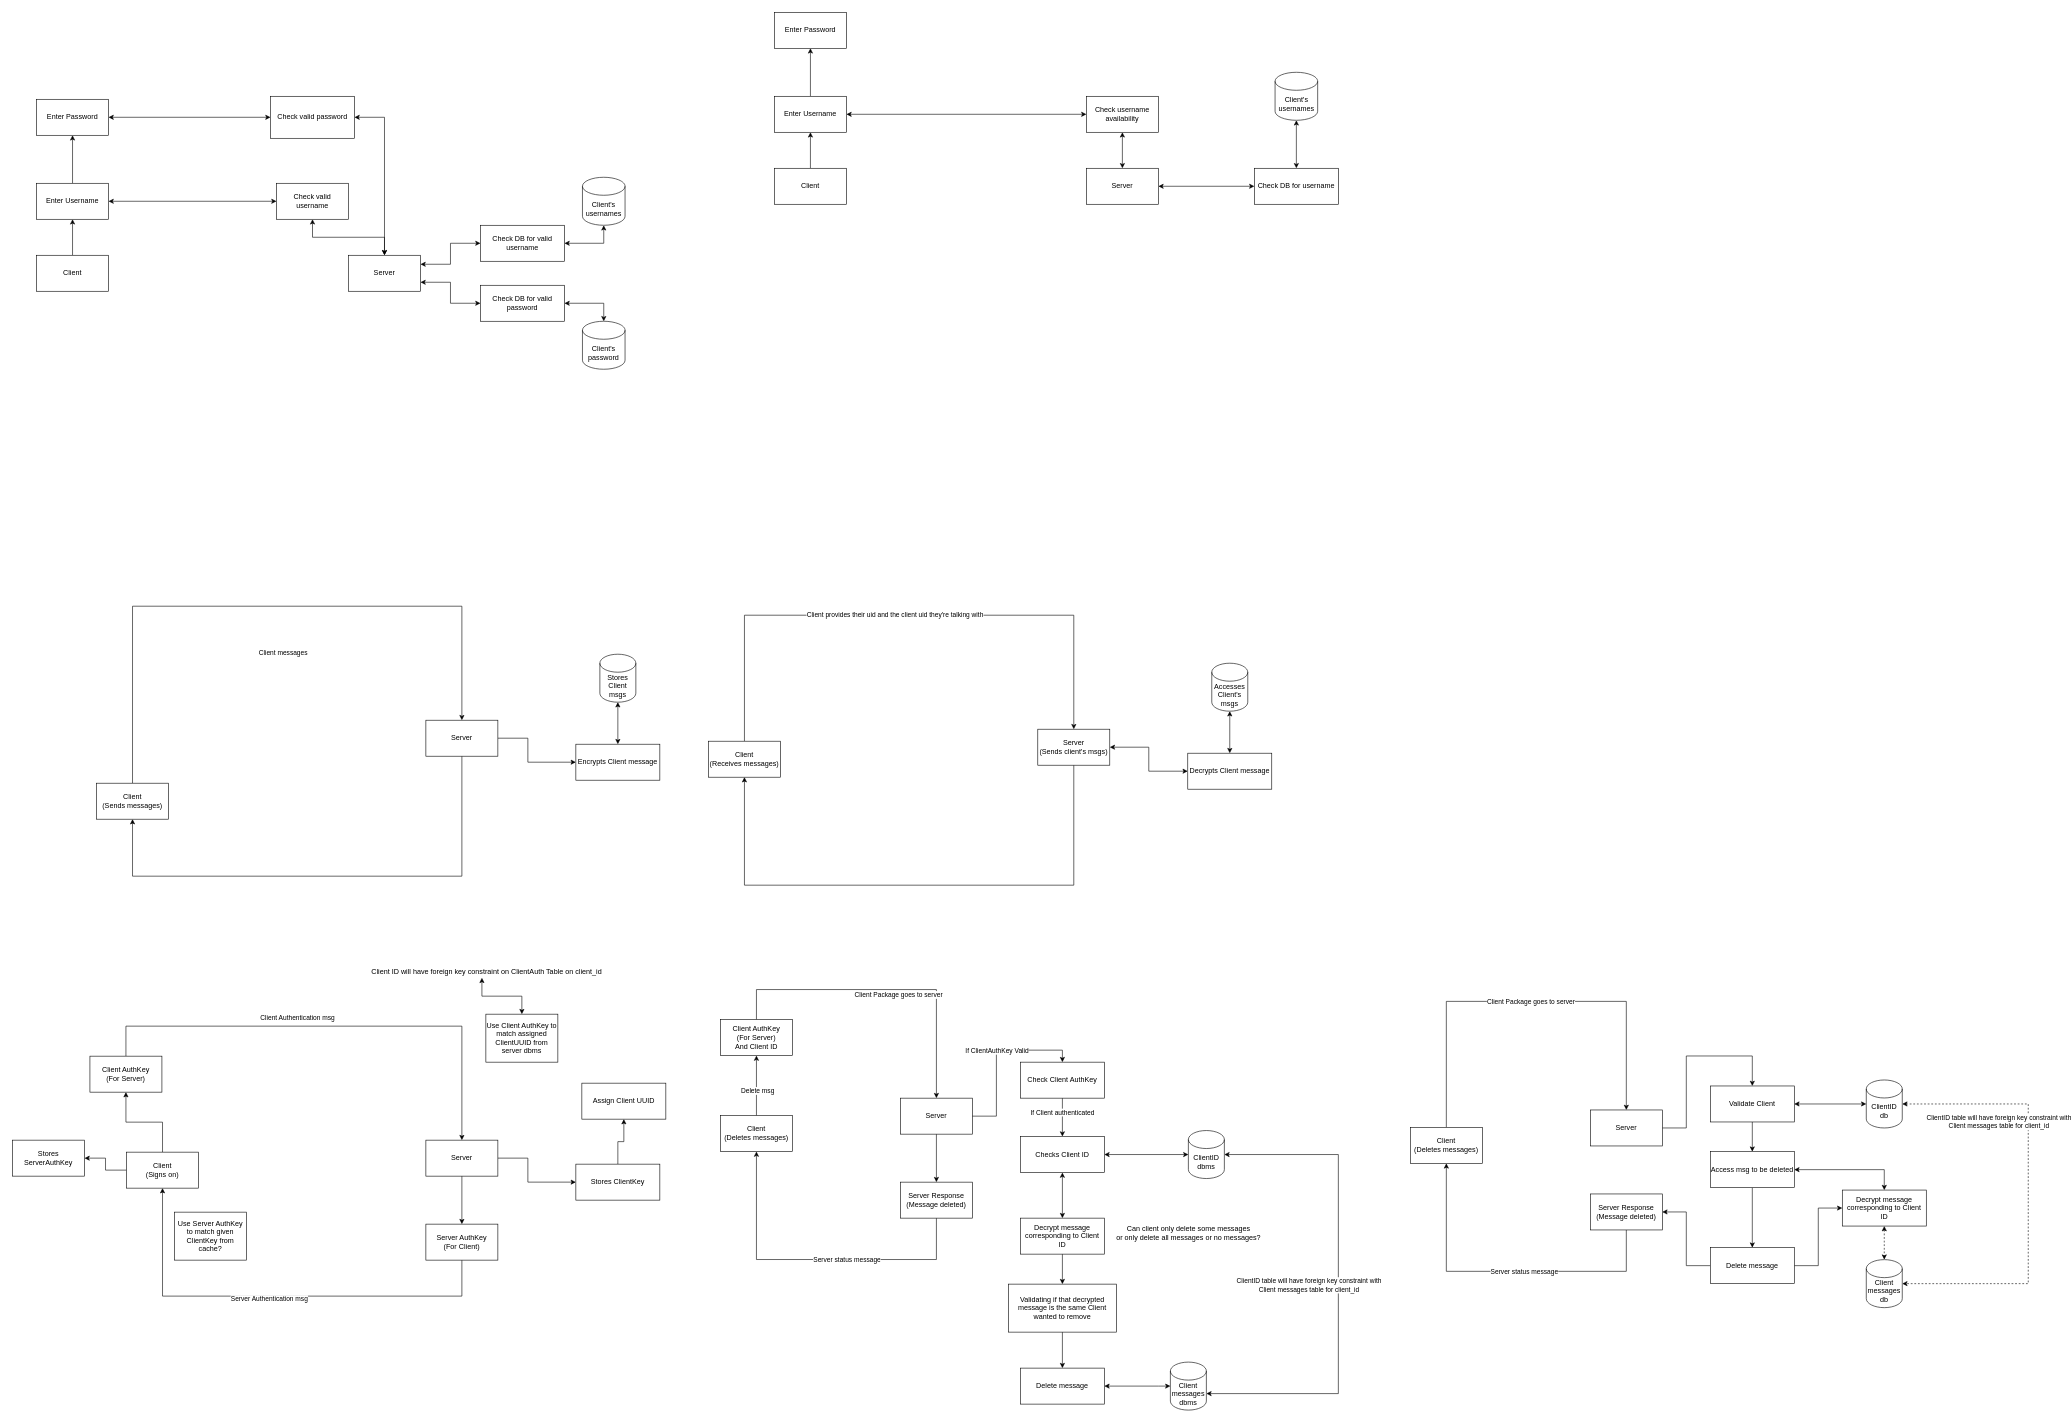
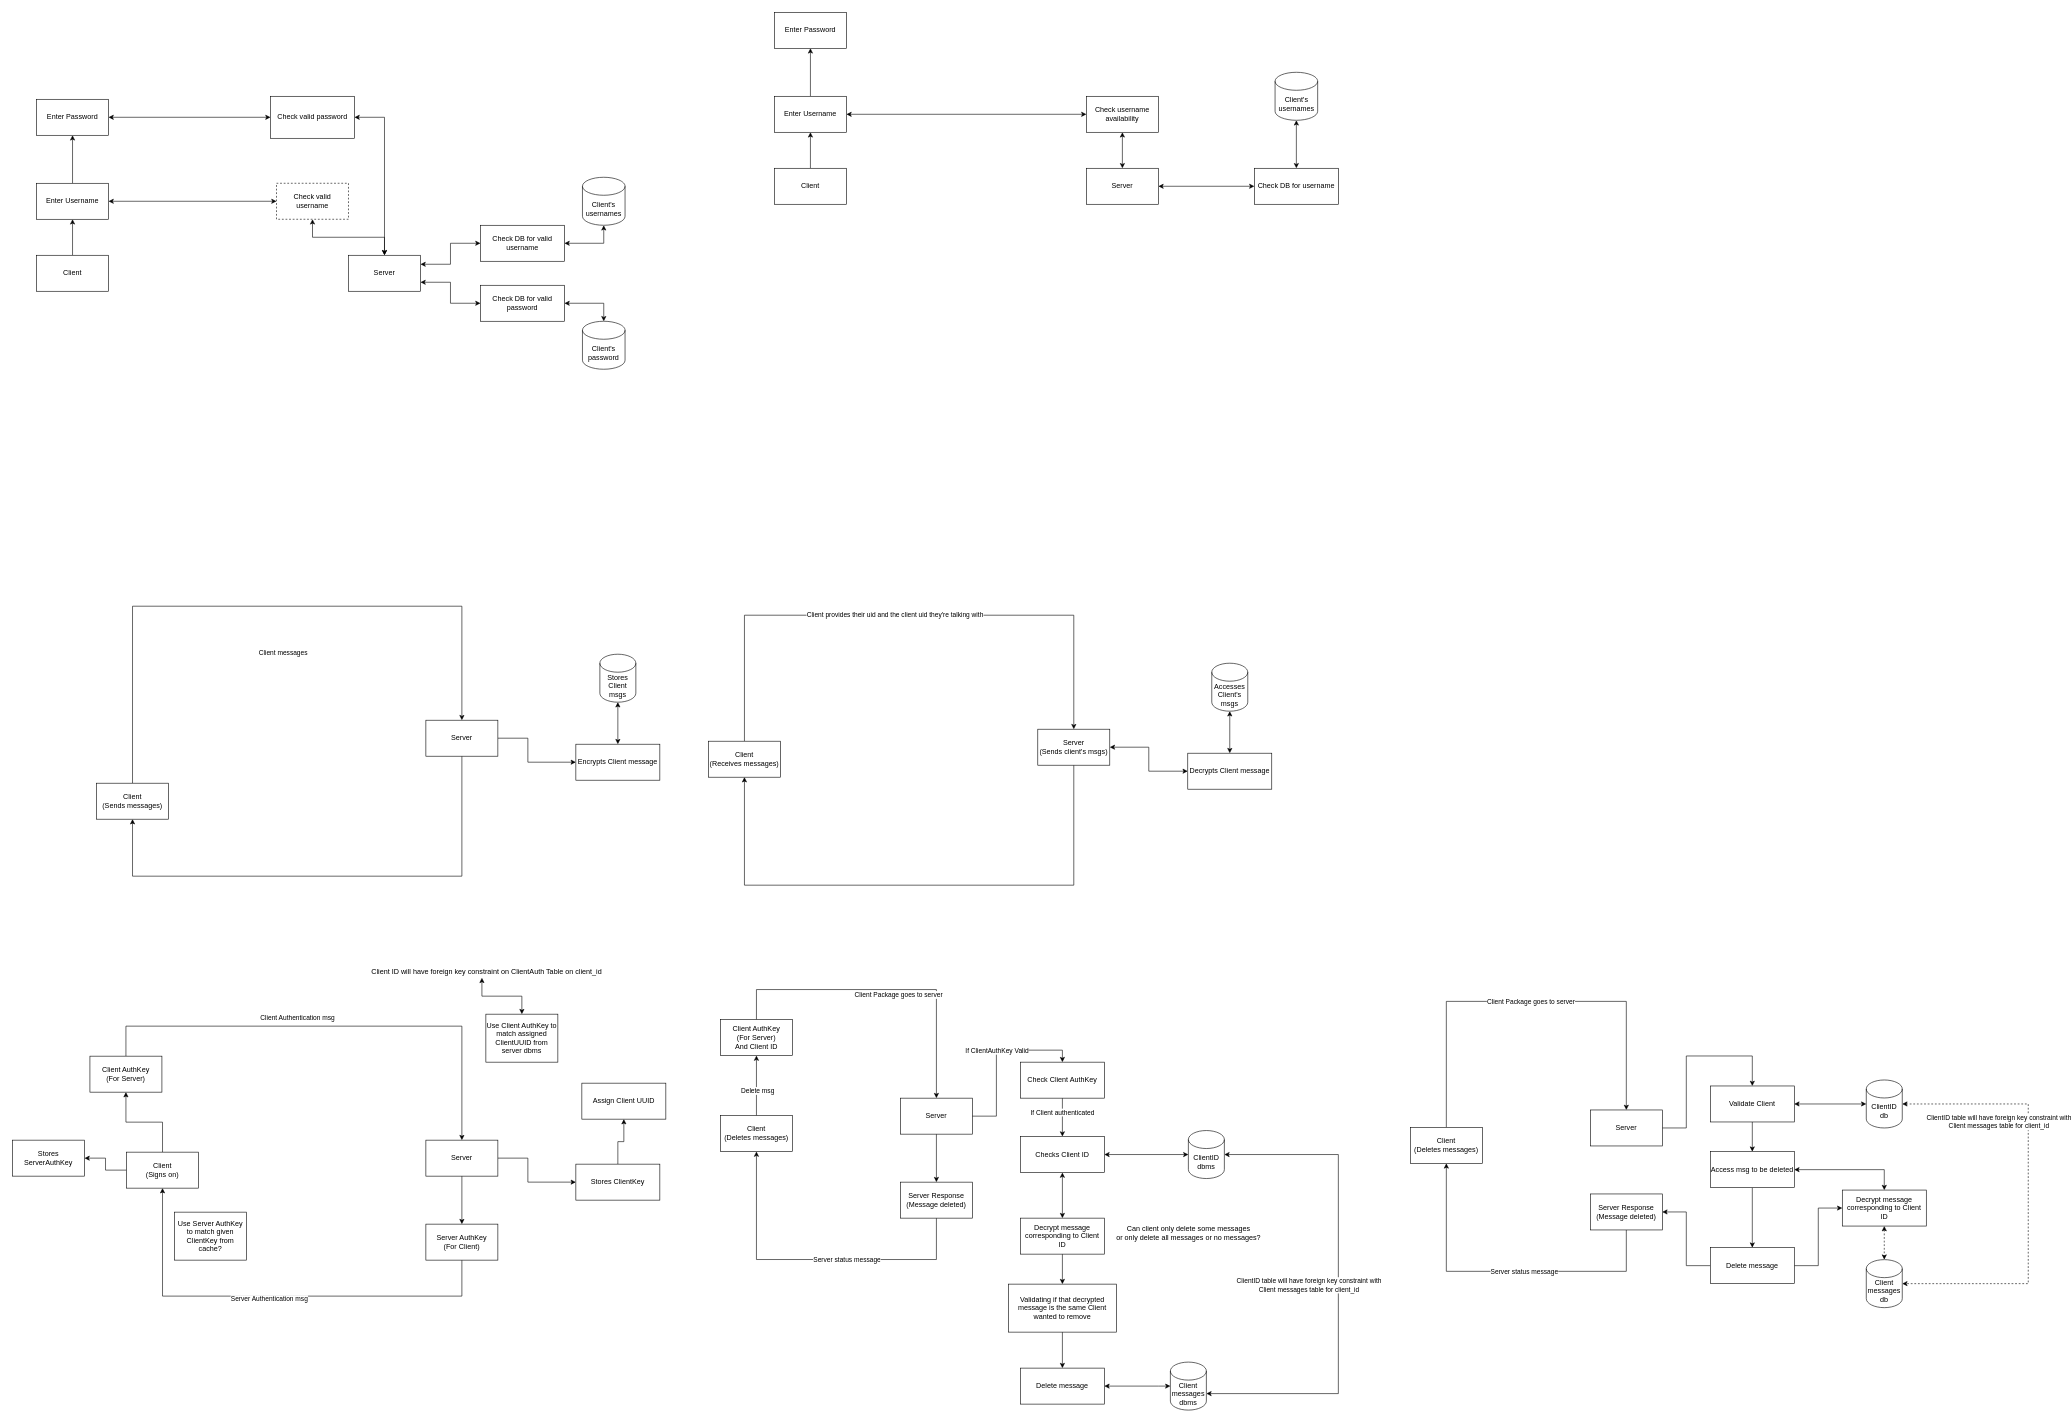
(312, 201) -> (312, 201)
